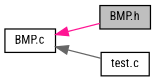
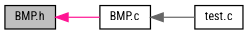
(84, 27) -> (84, 17)
